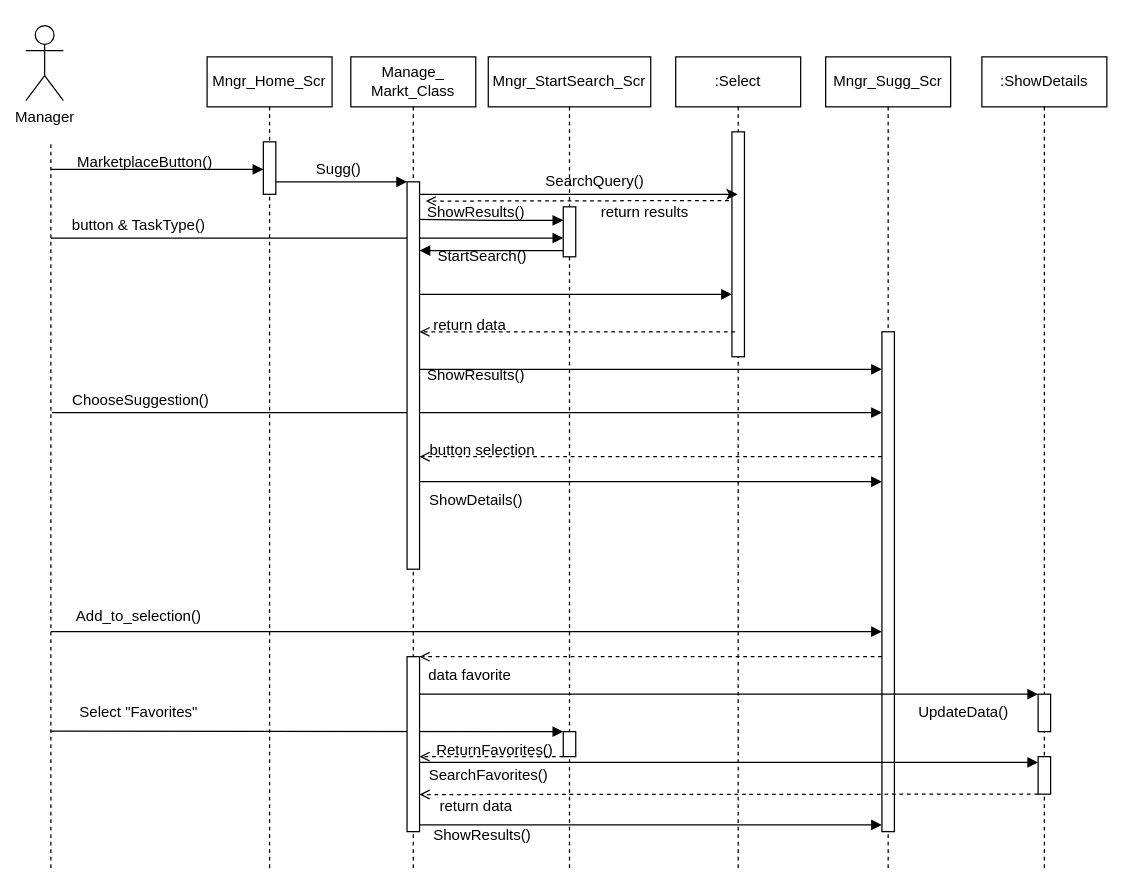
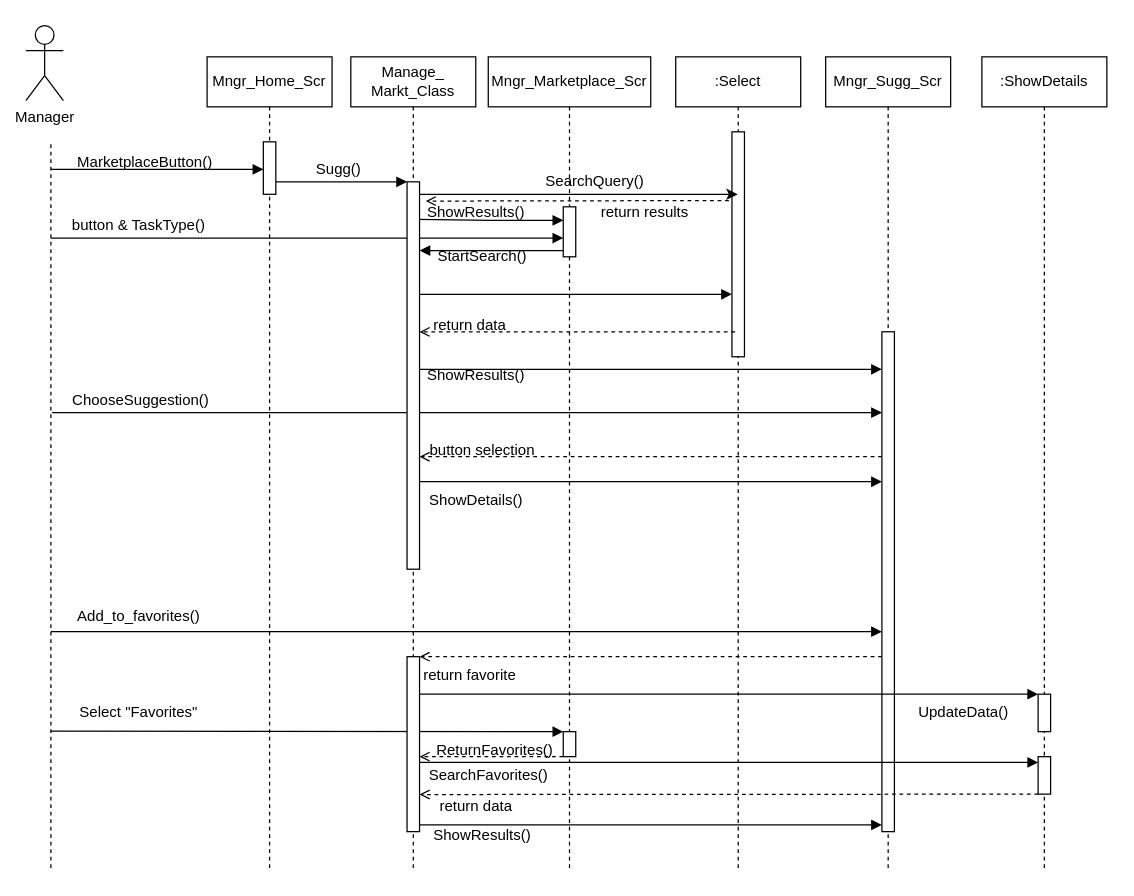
(569, 82) -> (569, 82)
(139, 617) -> (139, 617)
(470, 676) -> (470, 676)
